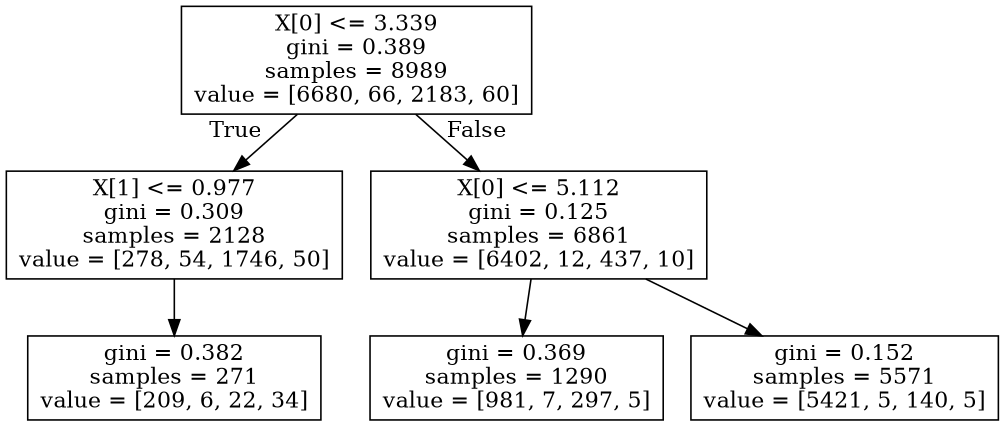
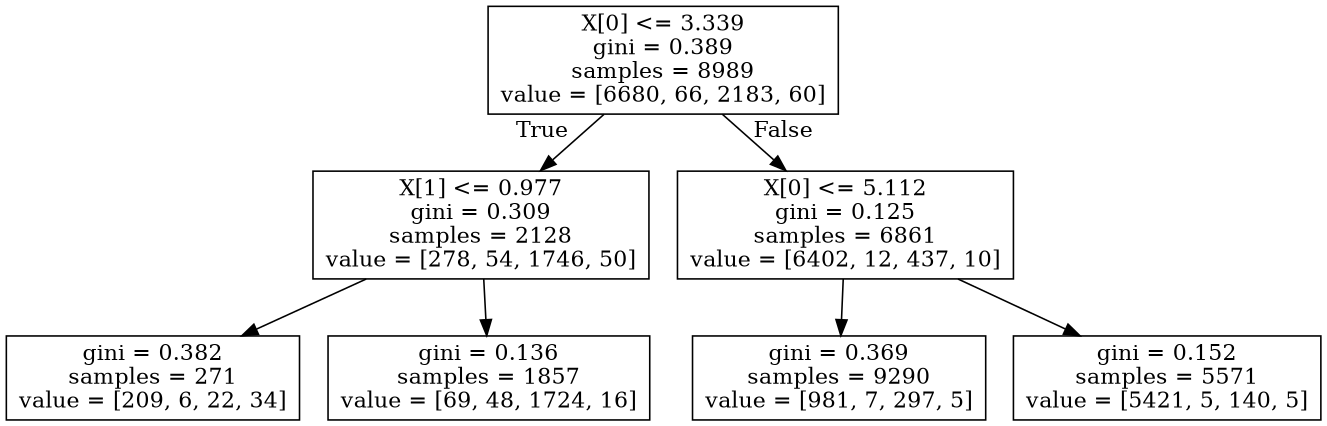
none -> (489, 378)
(517, 378) -> (839, 378)
